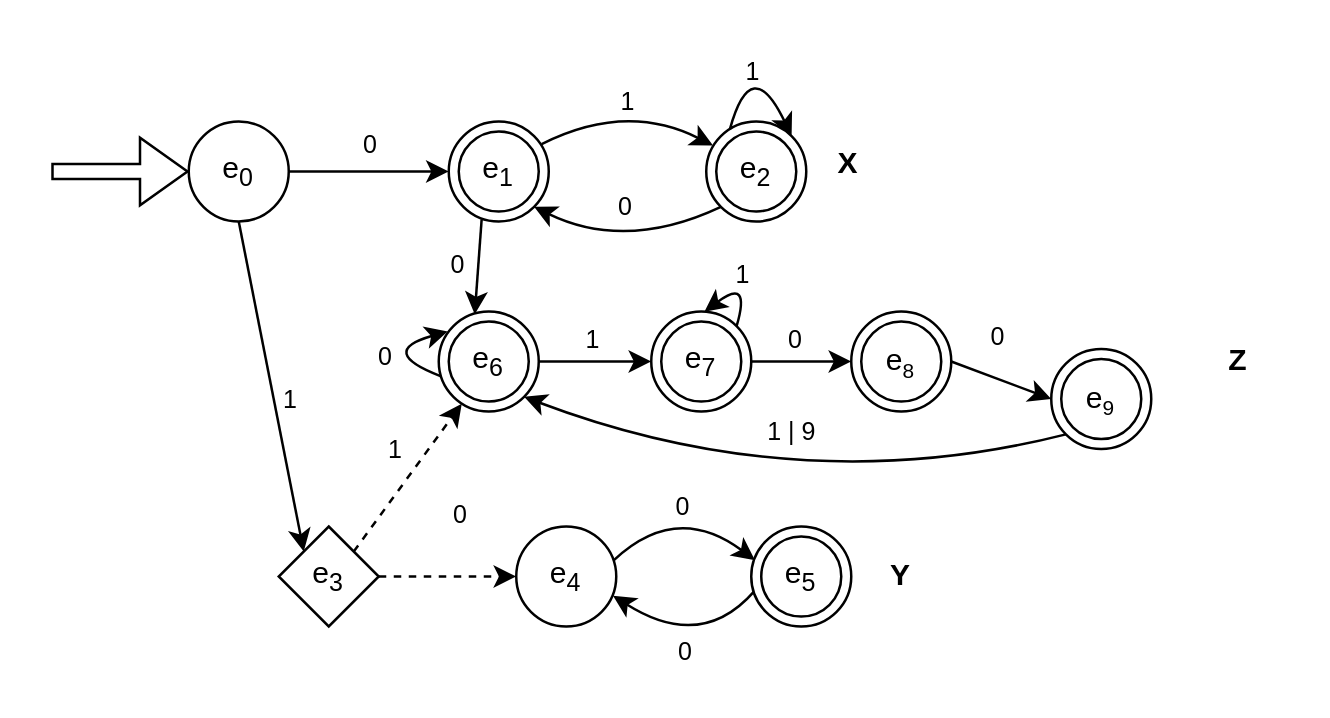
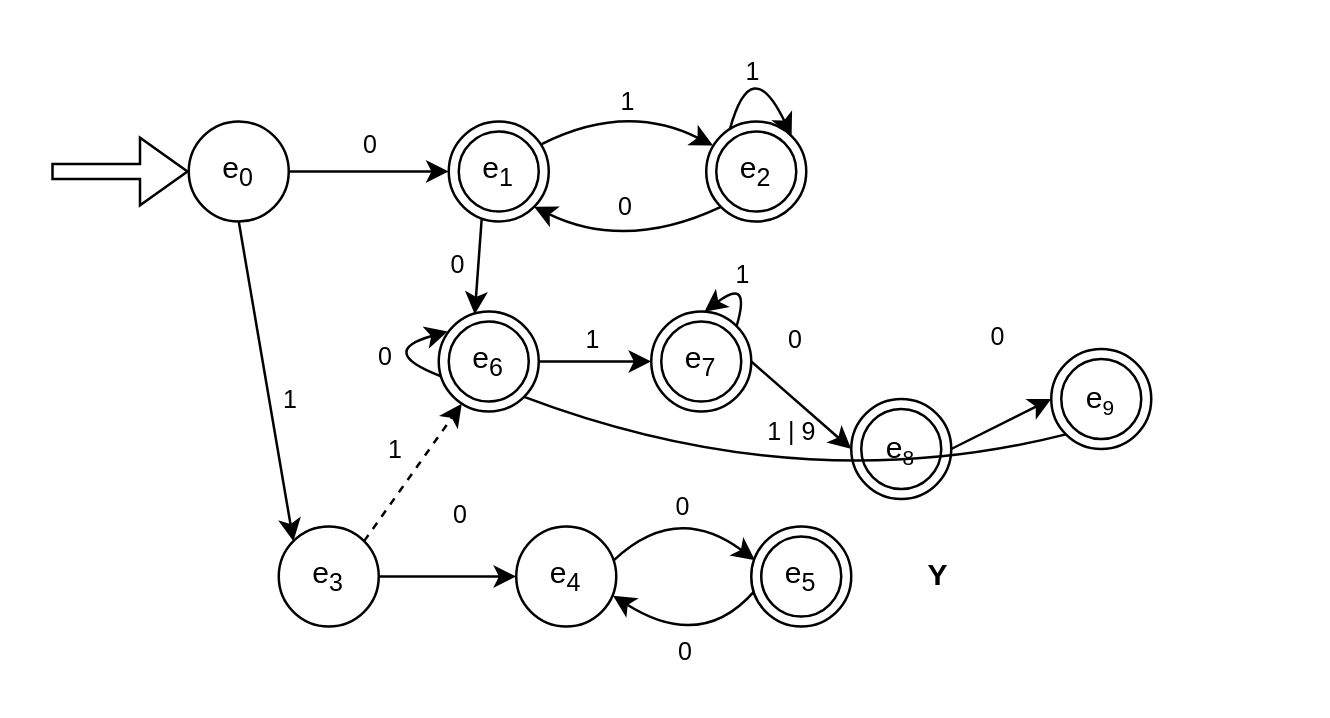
(849, 164) -> none
(901, 361) -> (901, 449)
(1239, 361) -> none
(541, 403) -> (535, 400)
(329, 576) -> (329, 576)
(440, 576) -> (440, 576)
(901, 576) -> (939, 576)
